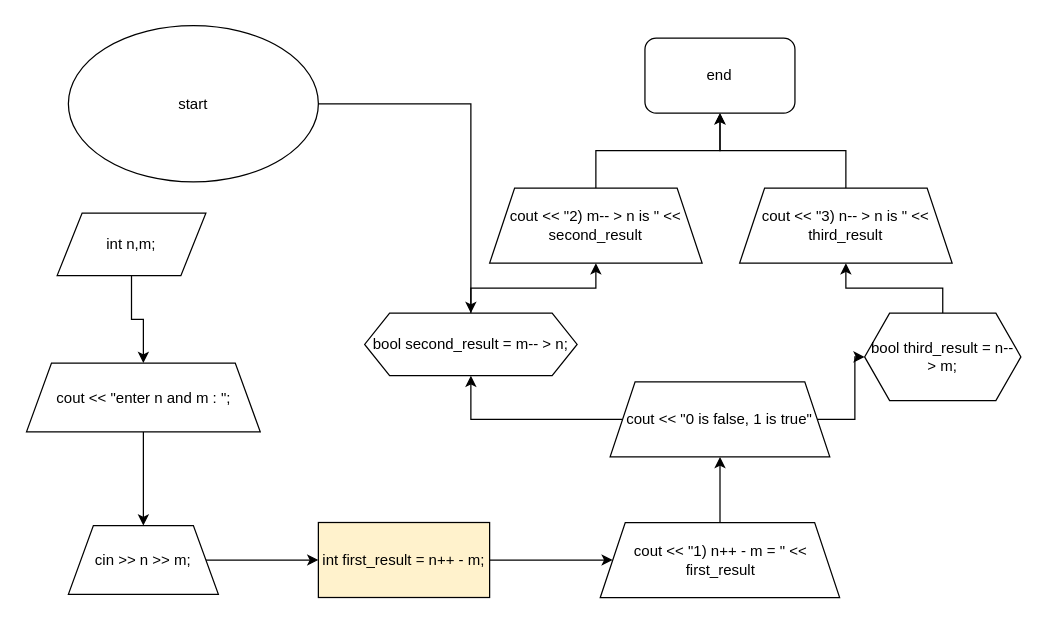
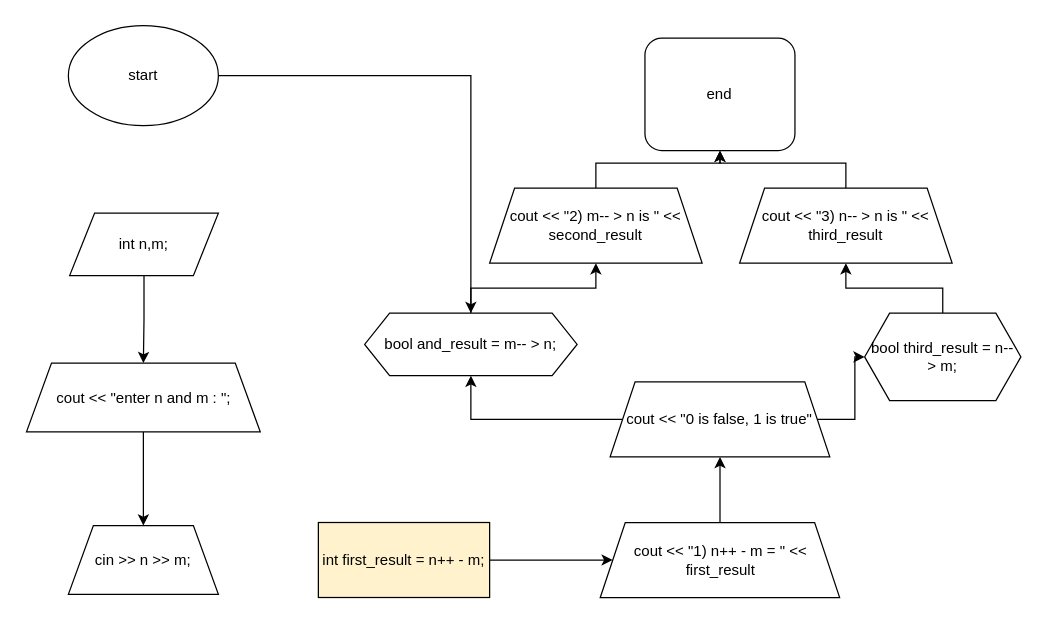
(720, 76) -> (720, 94)
(193, 104) -> (143, 76)
(131, 244) -> (144, 244)
(471, 344) -> (471, 344)
(258, 560) -> none
